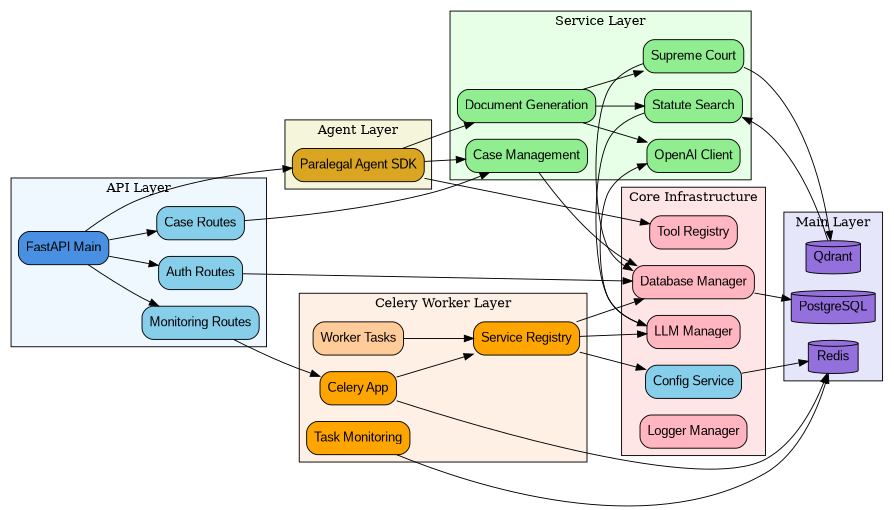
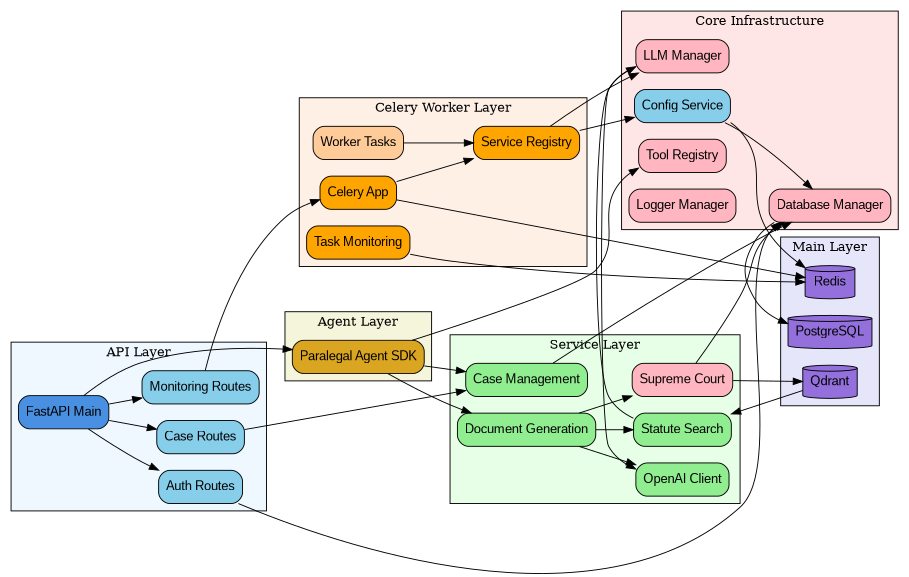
(694, 56) -> (682, 380)
(606, 312) -> (767, 150)
